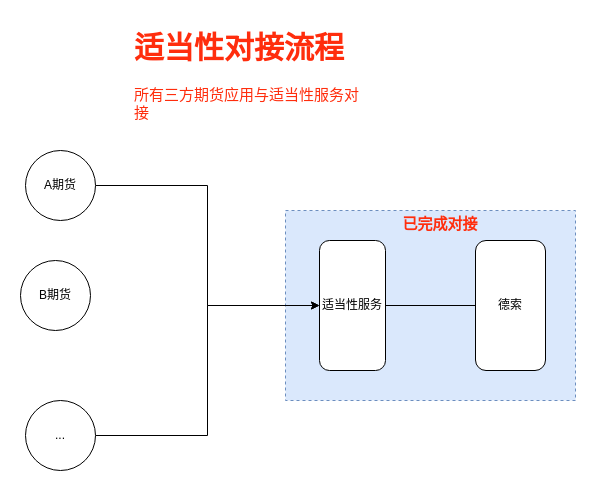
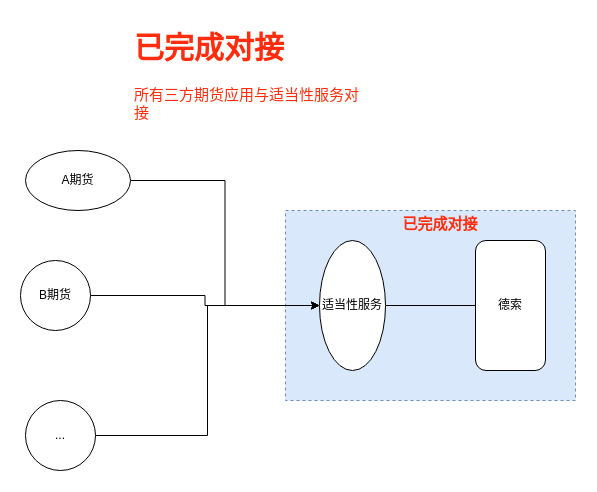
(254, 38) -> (254, 38)
(61, 186) -> (78, 181)
none -> (153, 296)
(353, 306) -> (353, 306)
